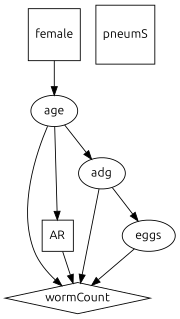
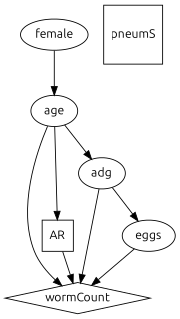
(54, 35) -> (54, 35)
